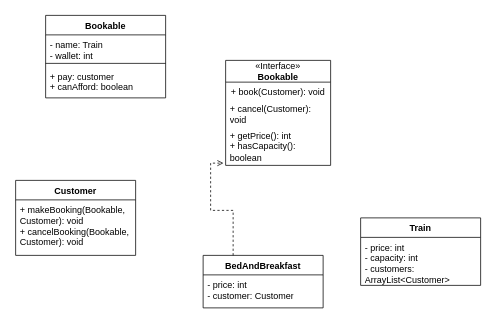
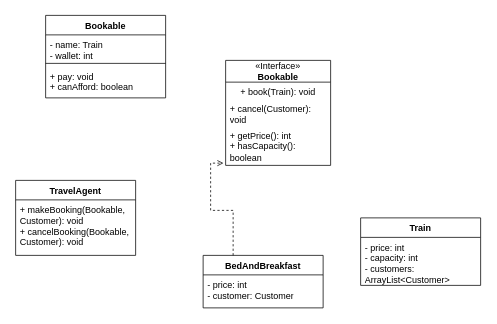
(96, 82) -> (96, 82)
(278, 92) -> (278, 92)
(75, 191) -> (75, 191)
